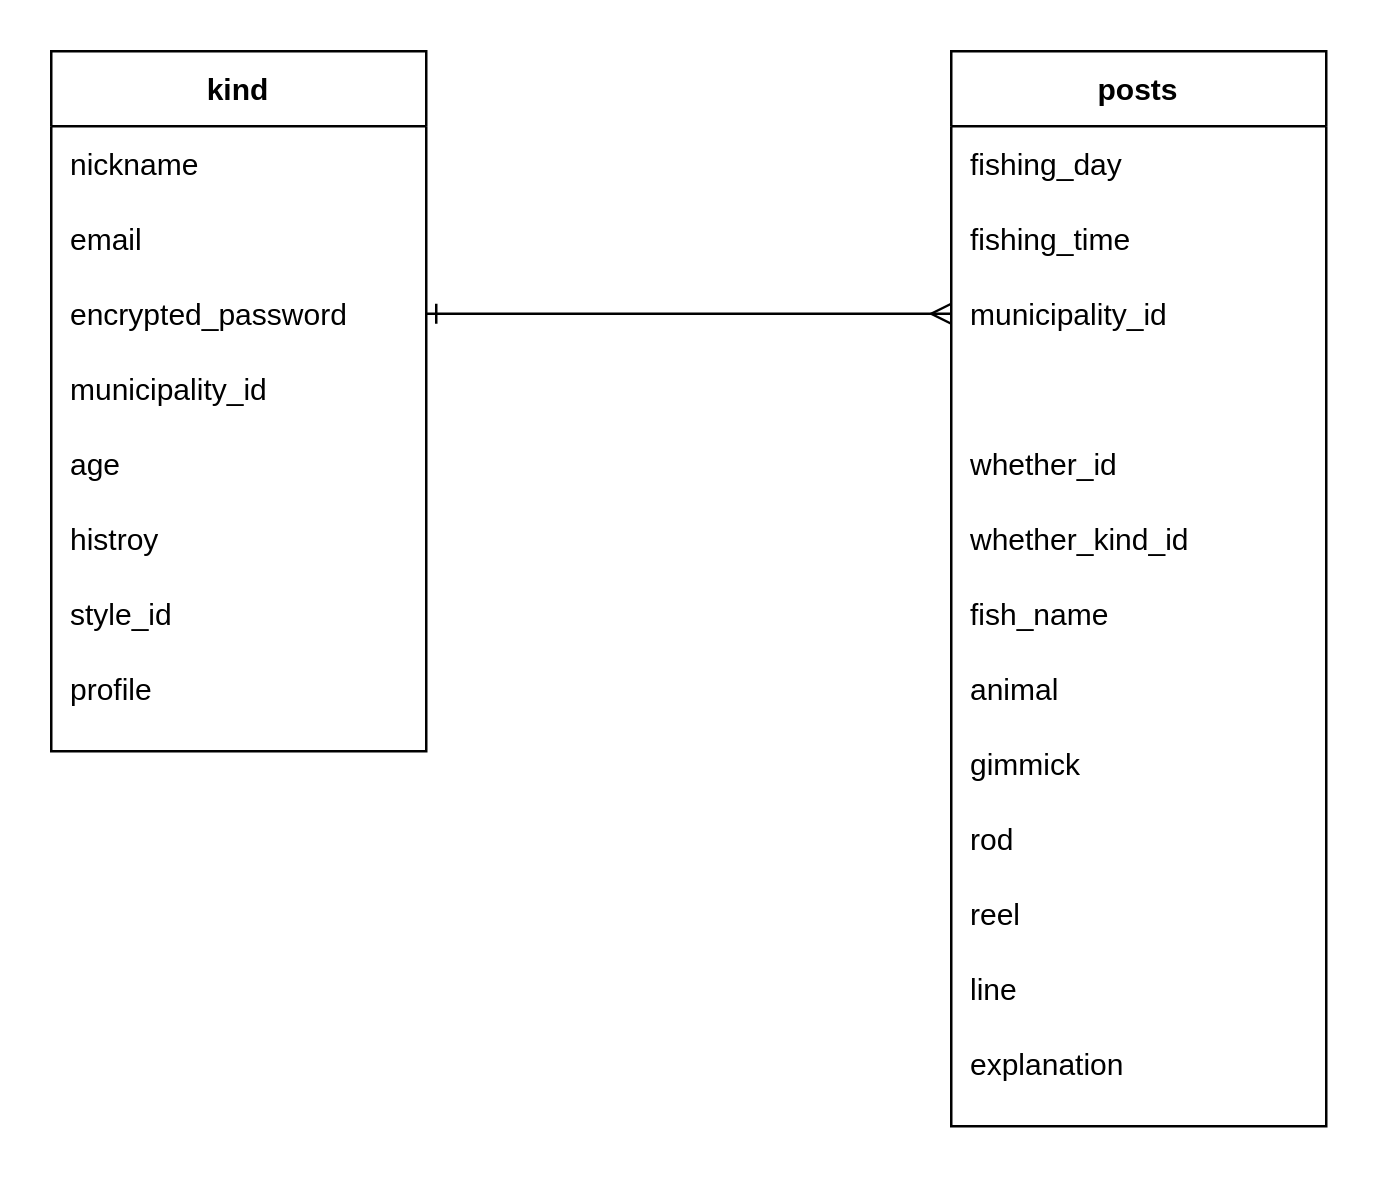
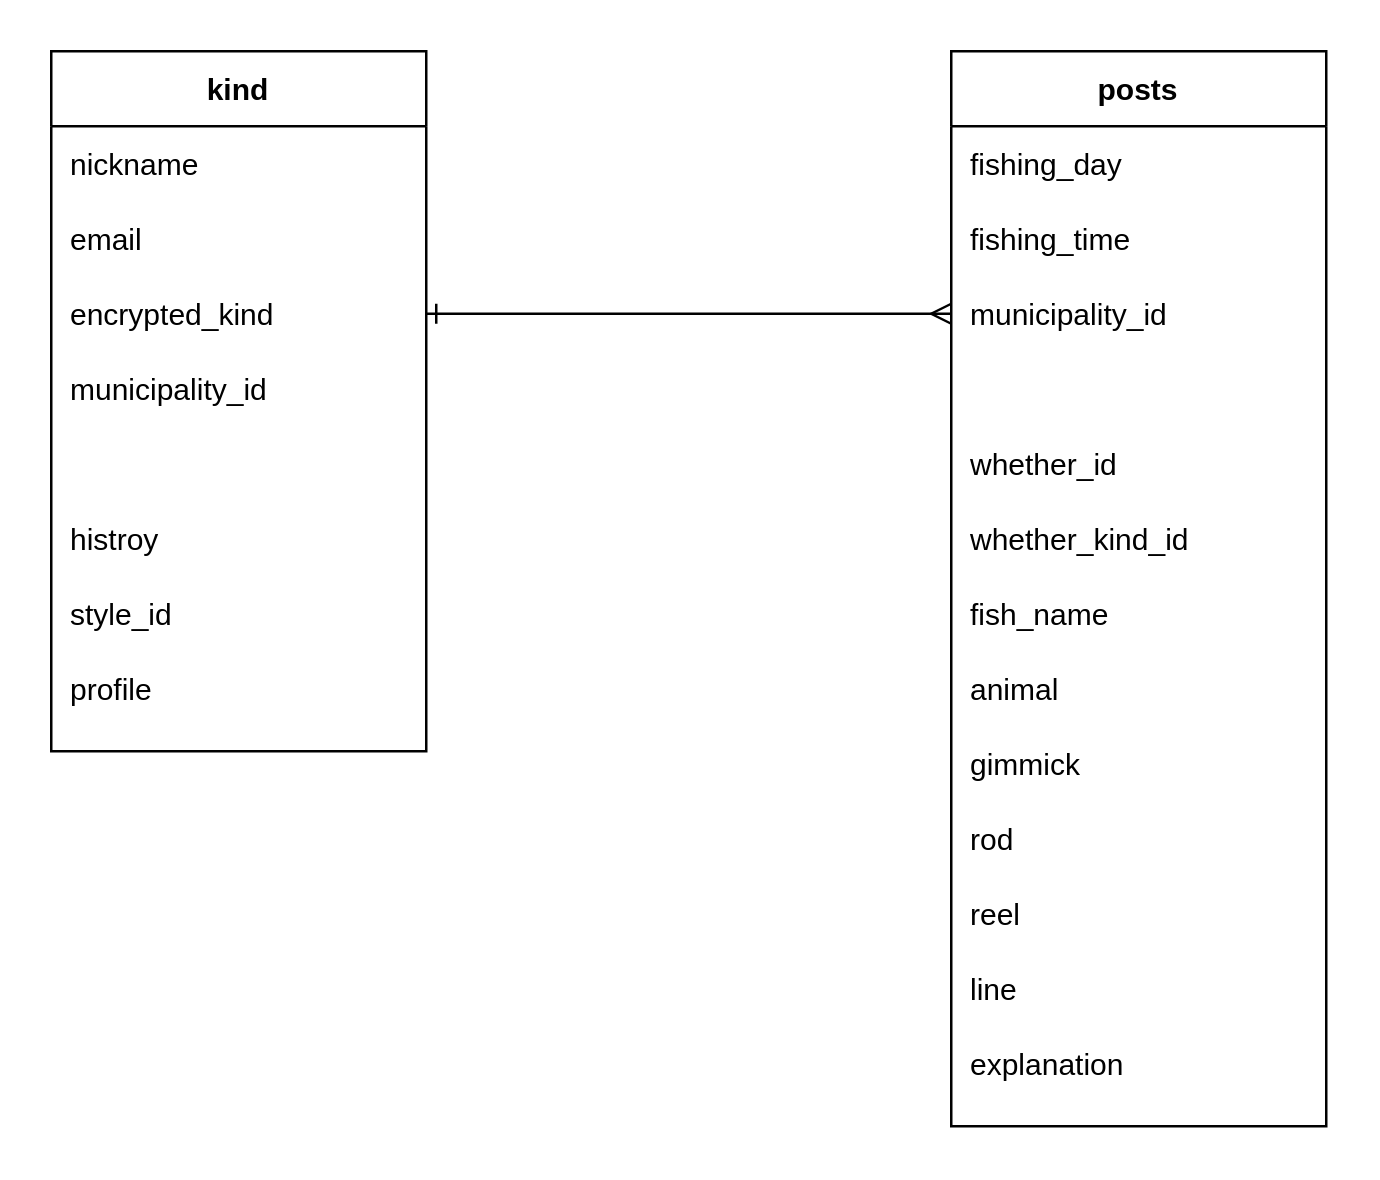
(221, 315) -> (184, 315)
(239, 464) -> none
